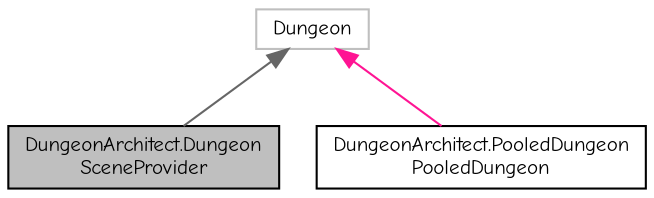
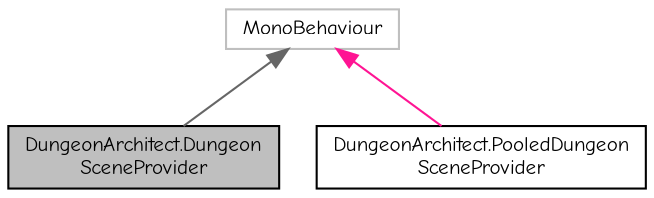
(312, 29) -> (312, 29)
(481, 157) -> (481, 157)
